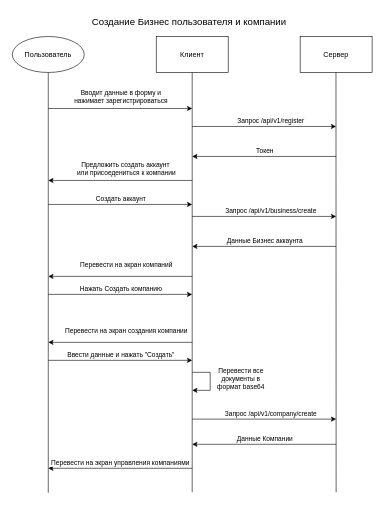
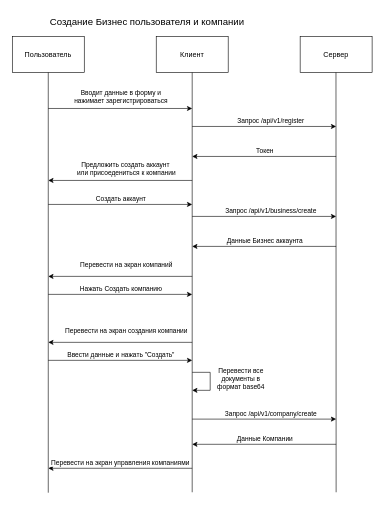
(189, 21) -> (147, 21)
(48, 54) -> (48, 54)
